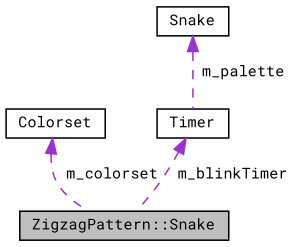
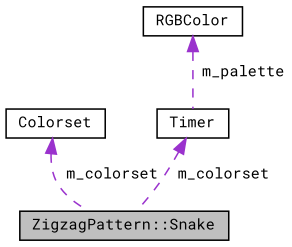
(193, 21) -> (193, 21)
(229, 175) -> (220, 175)
